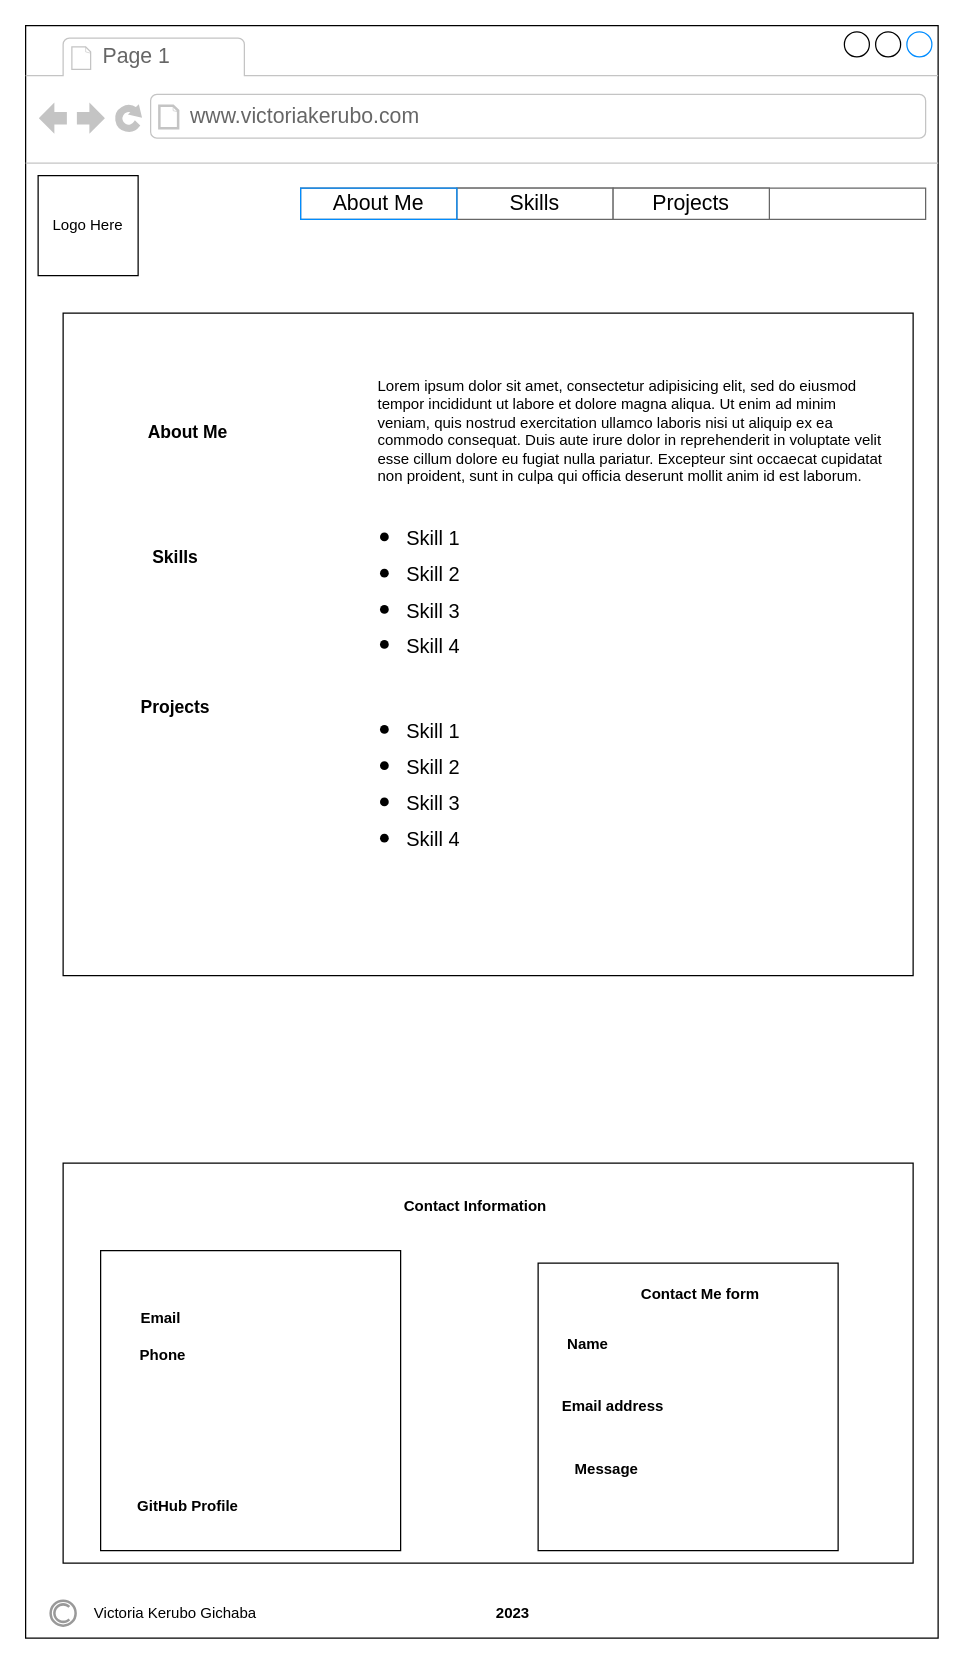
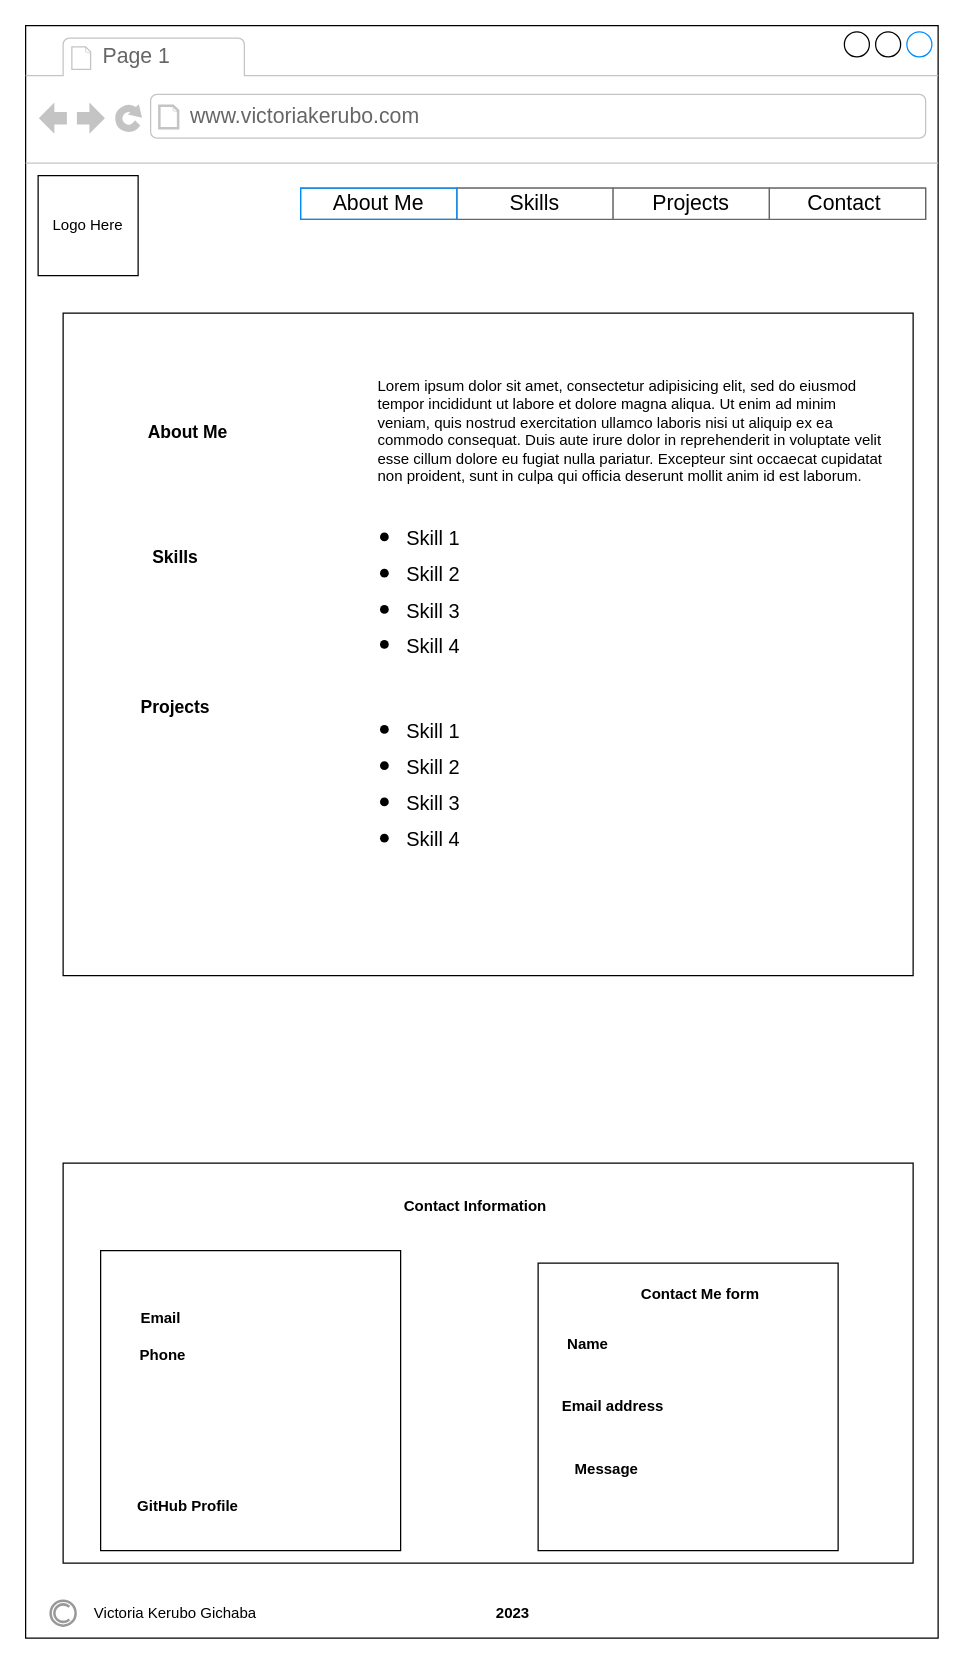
none -> (848, 204)
